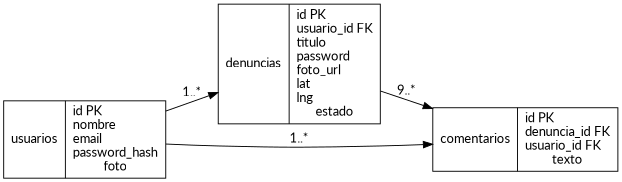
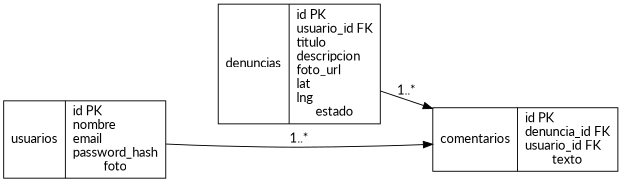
(323, 57) -> (329, 57)
(407, 91) -> (407, 91)
(187, 103) -> none
